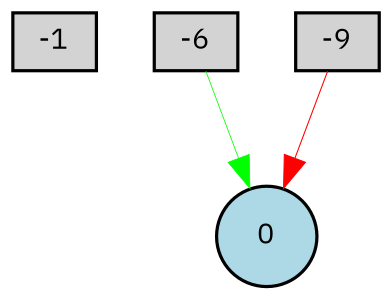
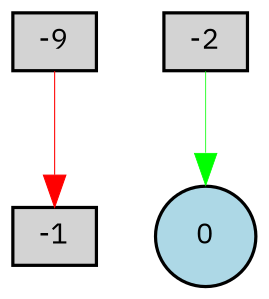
(196, 42) -> (206, 42)
(311, 115) -> (55, 123)
